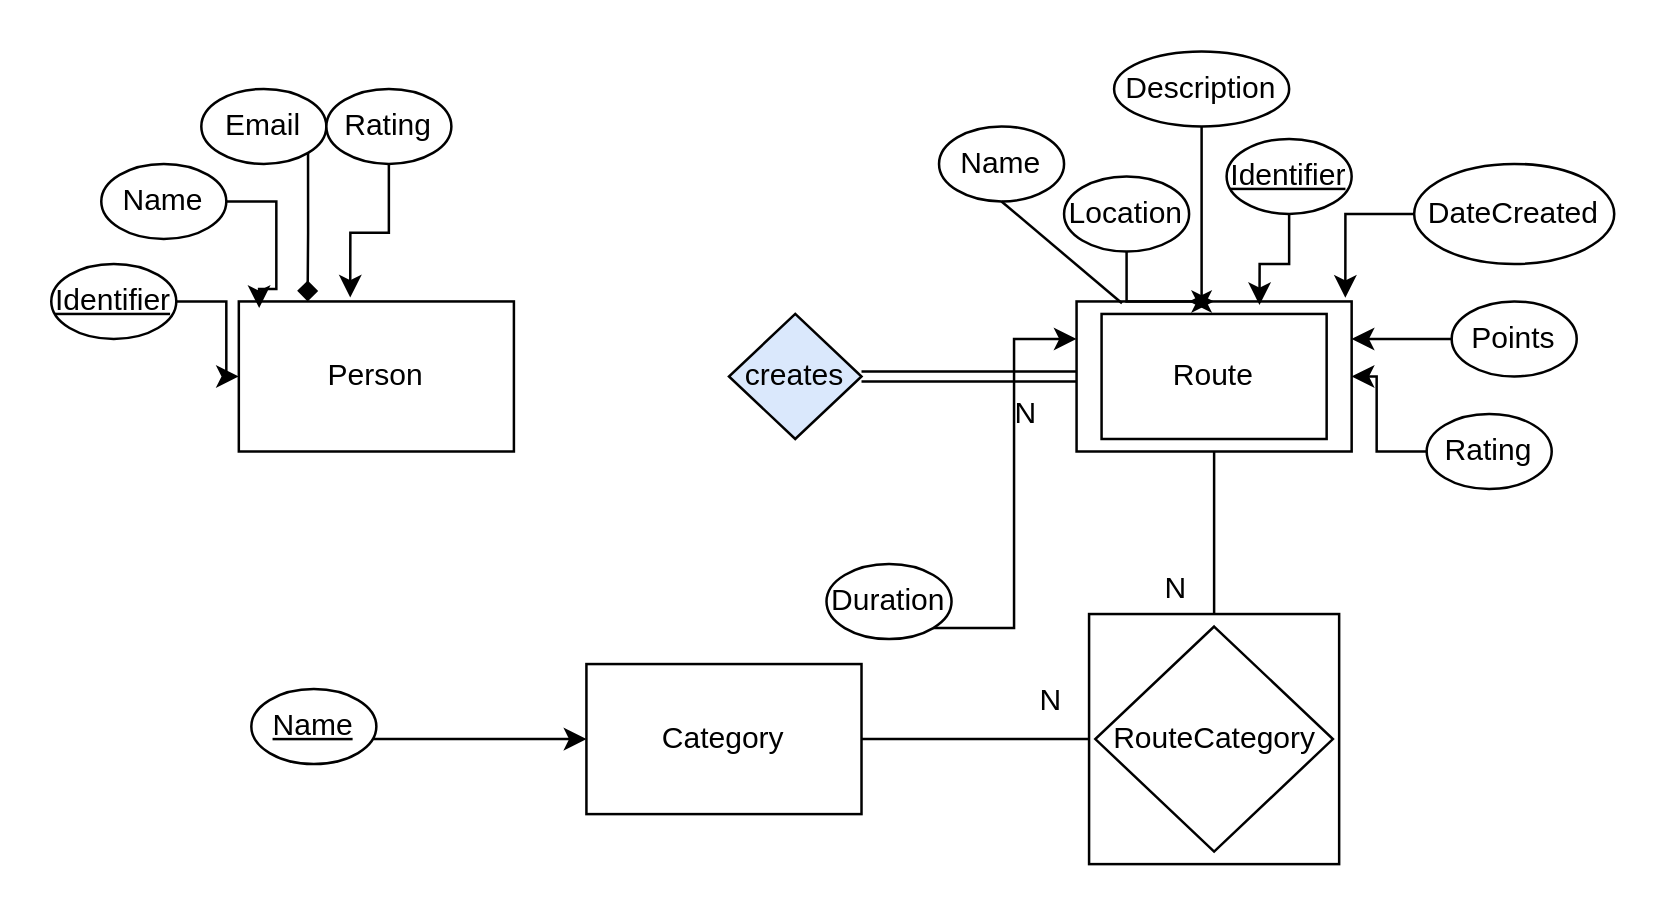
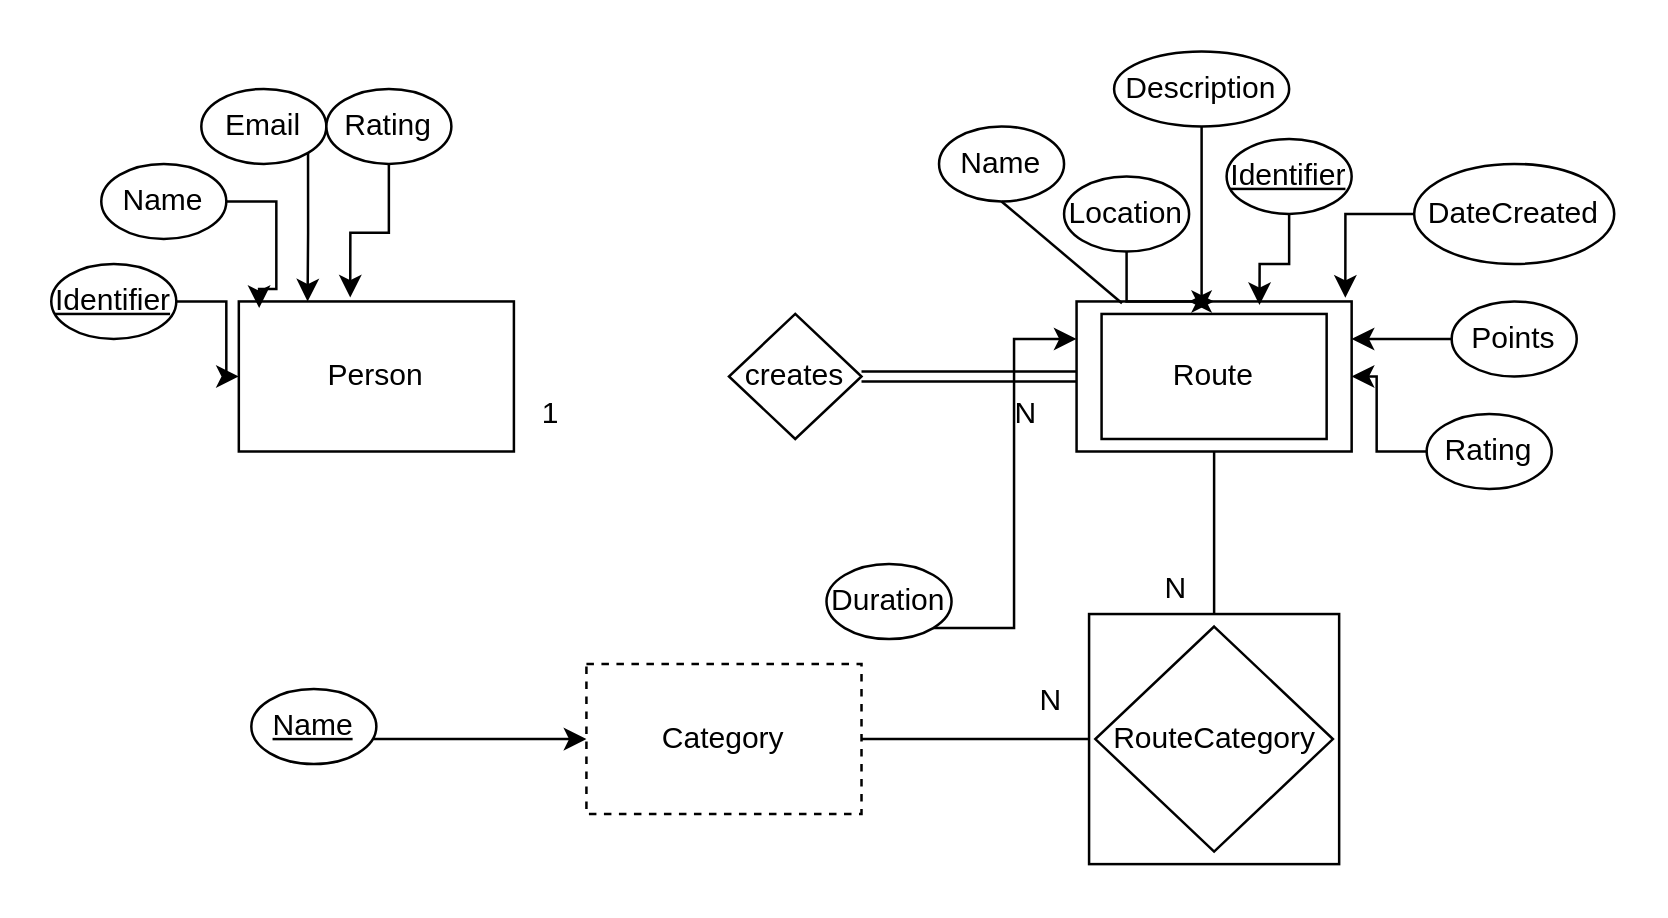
(308, 281) -> (308, 282)
(795, 376) -> (795, 376)
none -> (551, 414)
(724, 739) -> (724, 739)
